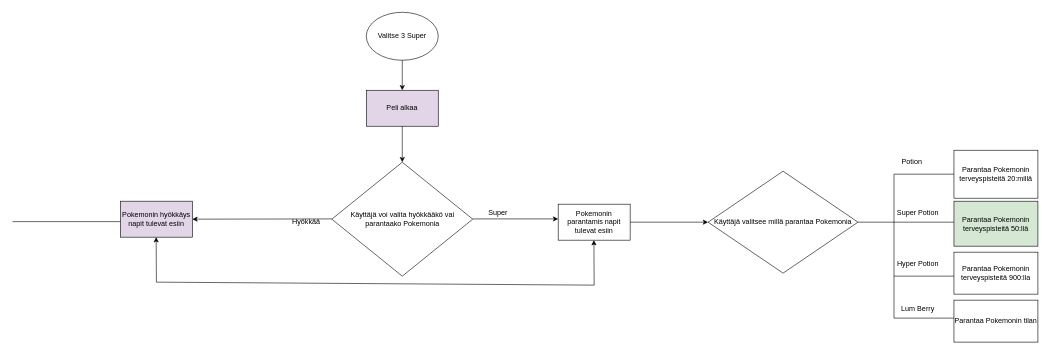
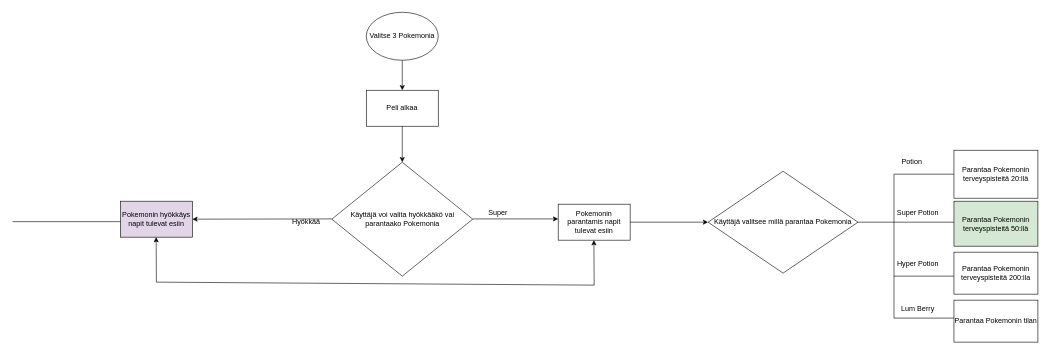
(402, 36) -> (402, 36)
(402, 108) -> (402, 108)
(996, 174) -> (996, 174)
(996, 273) -> (996, 273)
